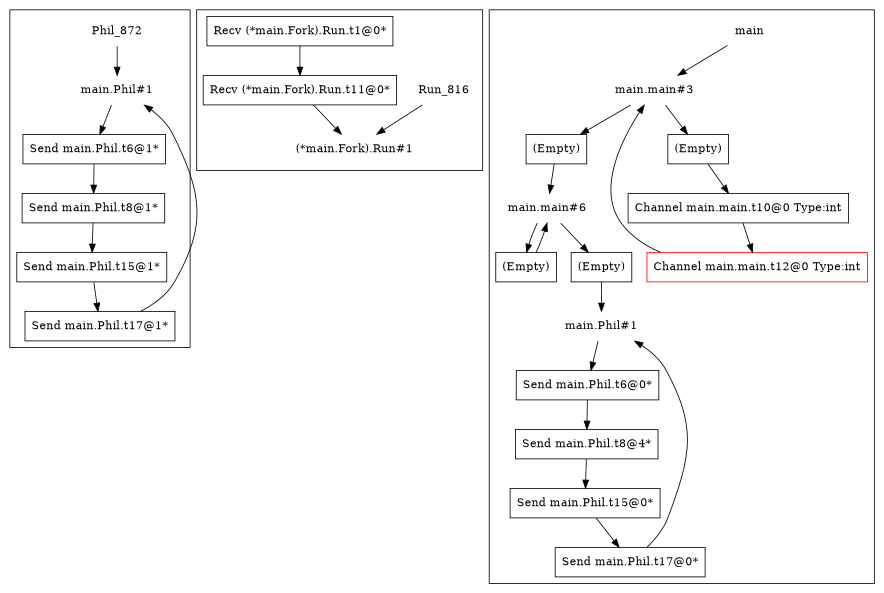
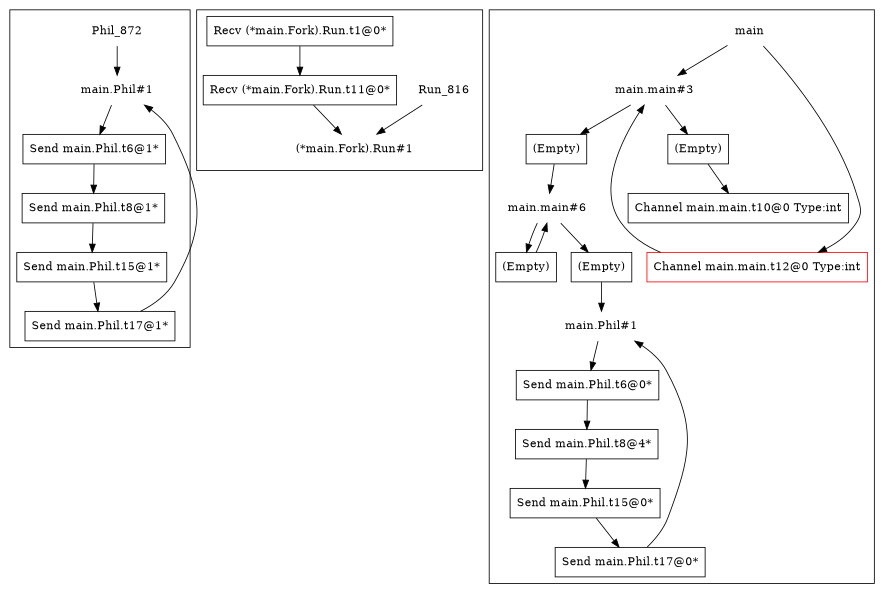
(746, 234) -> (836, 145)
